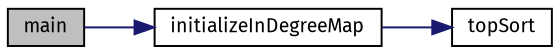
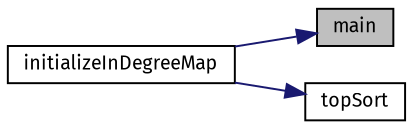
(109, 27) -> (266, 42)
